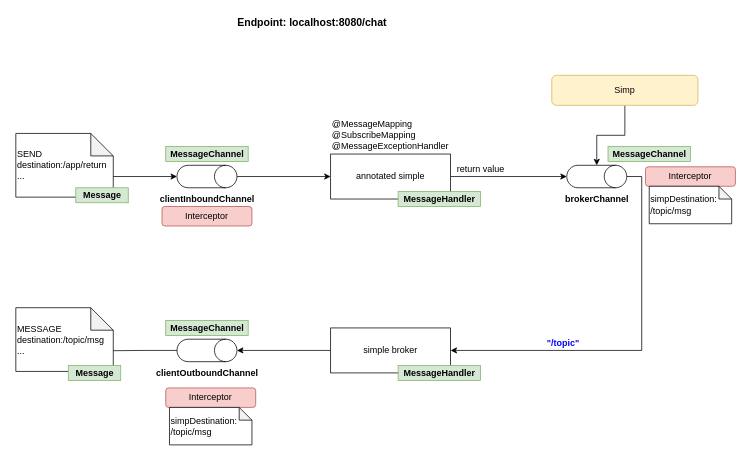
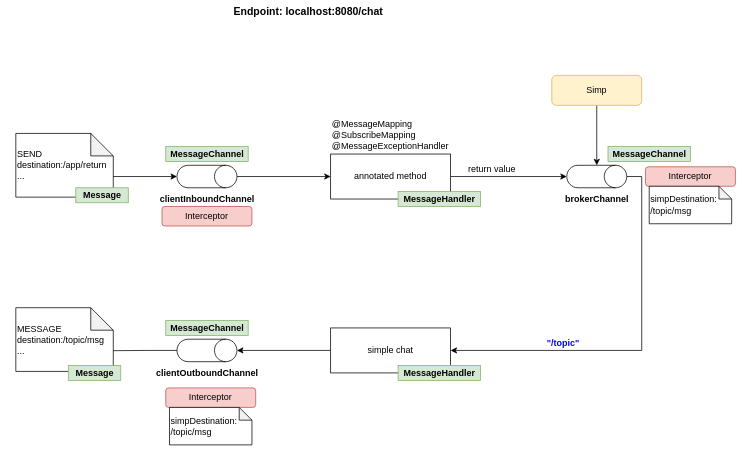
(312, 23) -> (308, 12)
(625, 90) -> (597, 90)
(480, 169) -> (492, 169)
(390, 177) -> (390, 177)
(390, 351) -> (390, 351)
